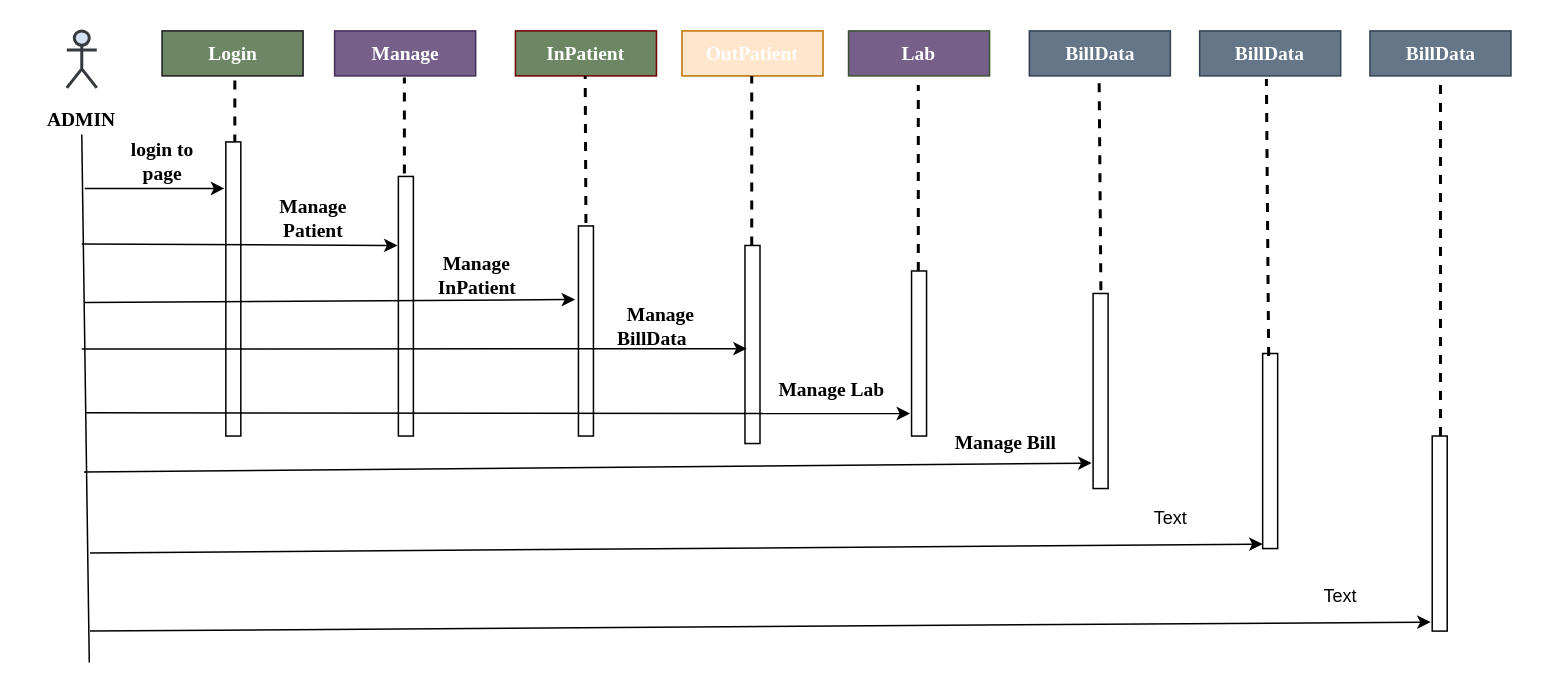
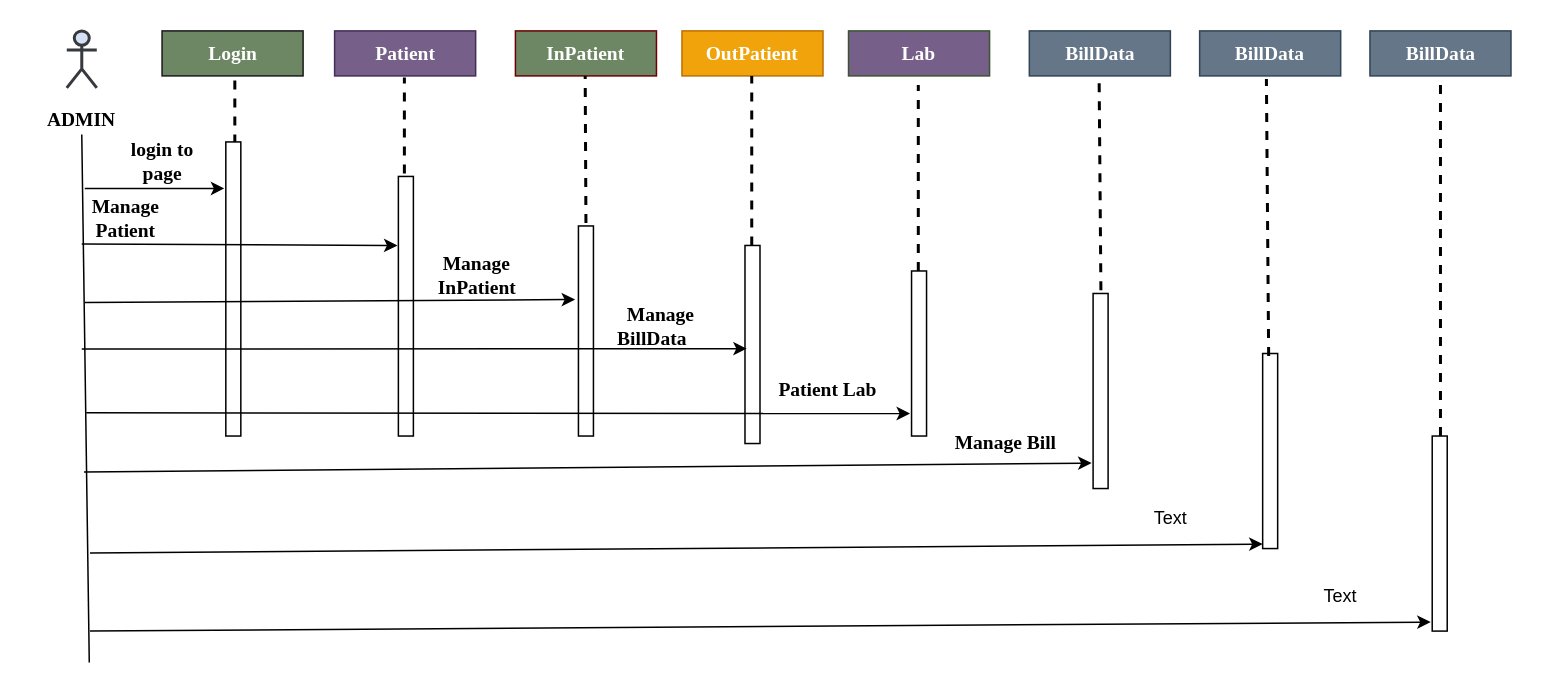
(406, 53) -> (406, 53)
(752, 53) -> (752, 53)
(314, 218) -> (126, 218)
(816, 390) -> (819, 390)
